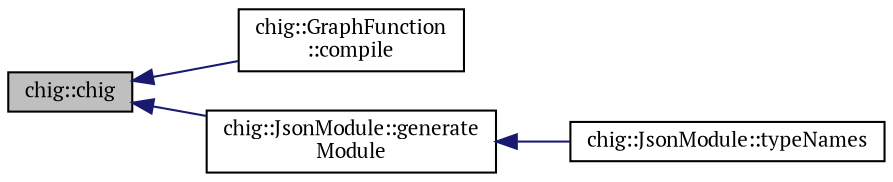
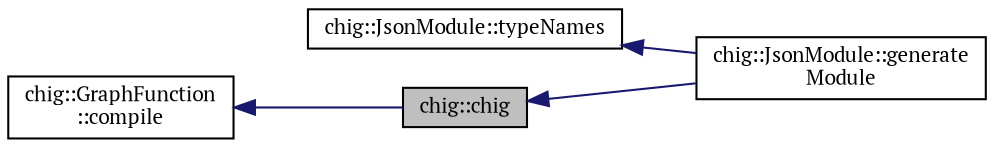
(196, 69) -> (329, 107)
(544, 142) -> (670, 50)
